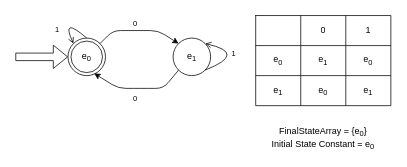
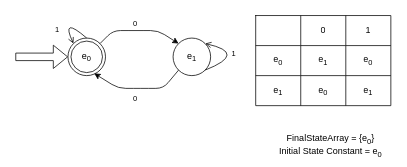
(323, 135) -> (330, 143)
